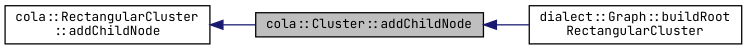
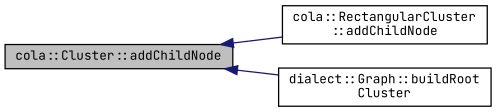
(239, 25) -> (258, 40)
(635, 25) -> (385, 87)
